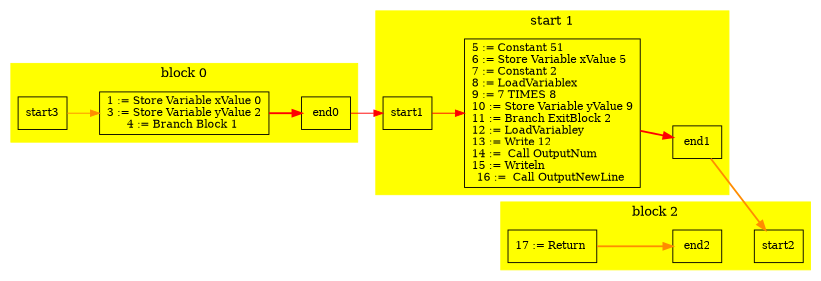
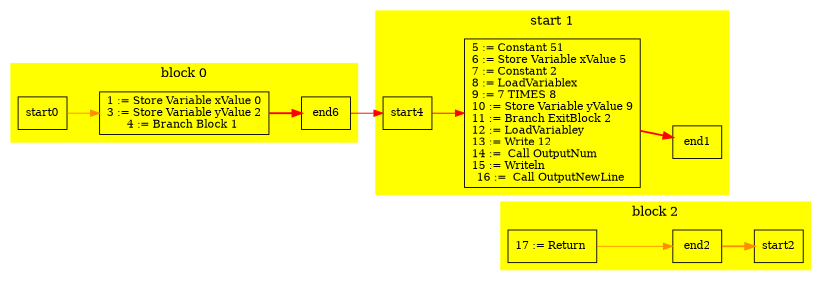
(43, 113) -> (43, 113)
(326, 113) -> (326, 113)
(408, 113) -> (408, 113)
(735, 191) -> (734, 246)
(630, 246) -> (630, 246)
